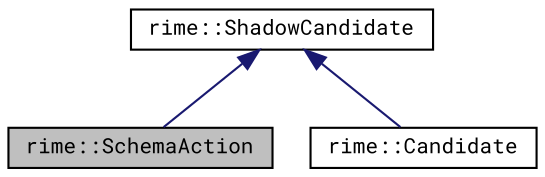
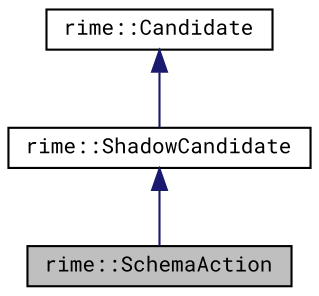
(361, 95) -> (159, 100)
